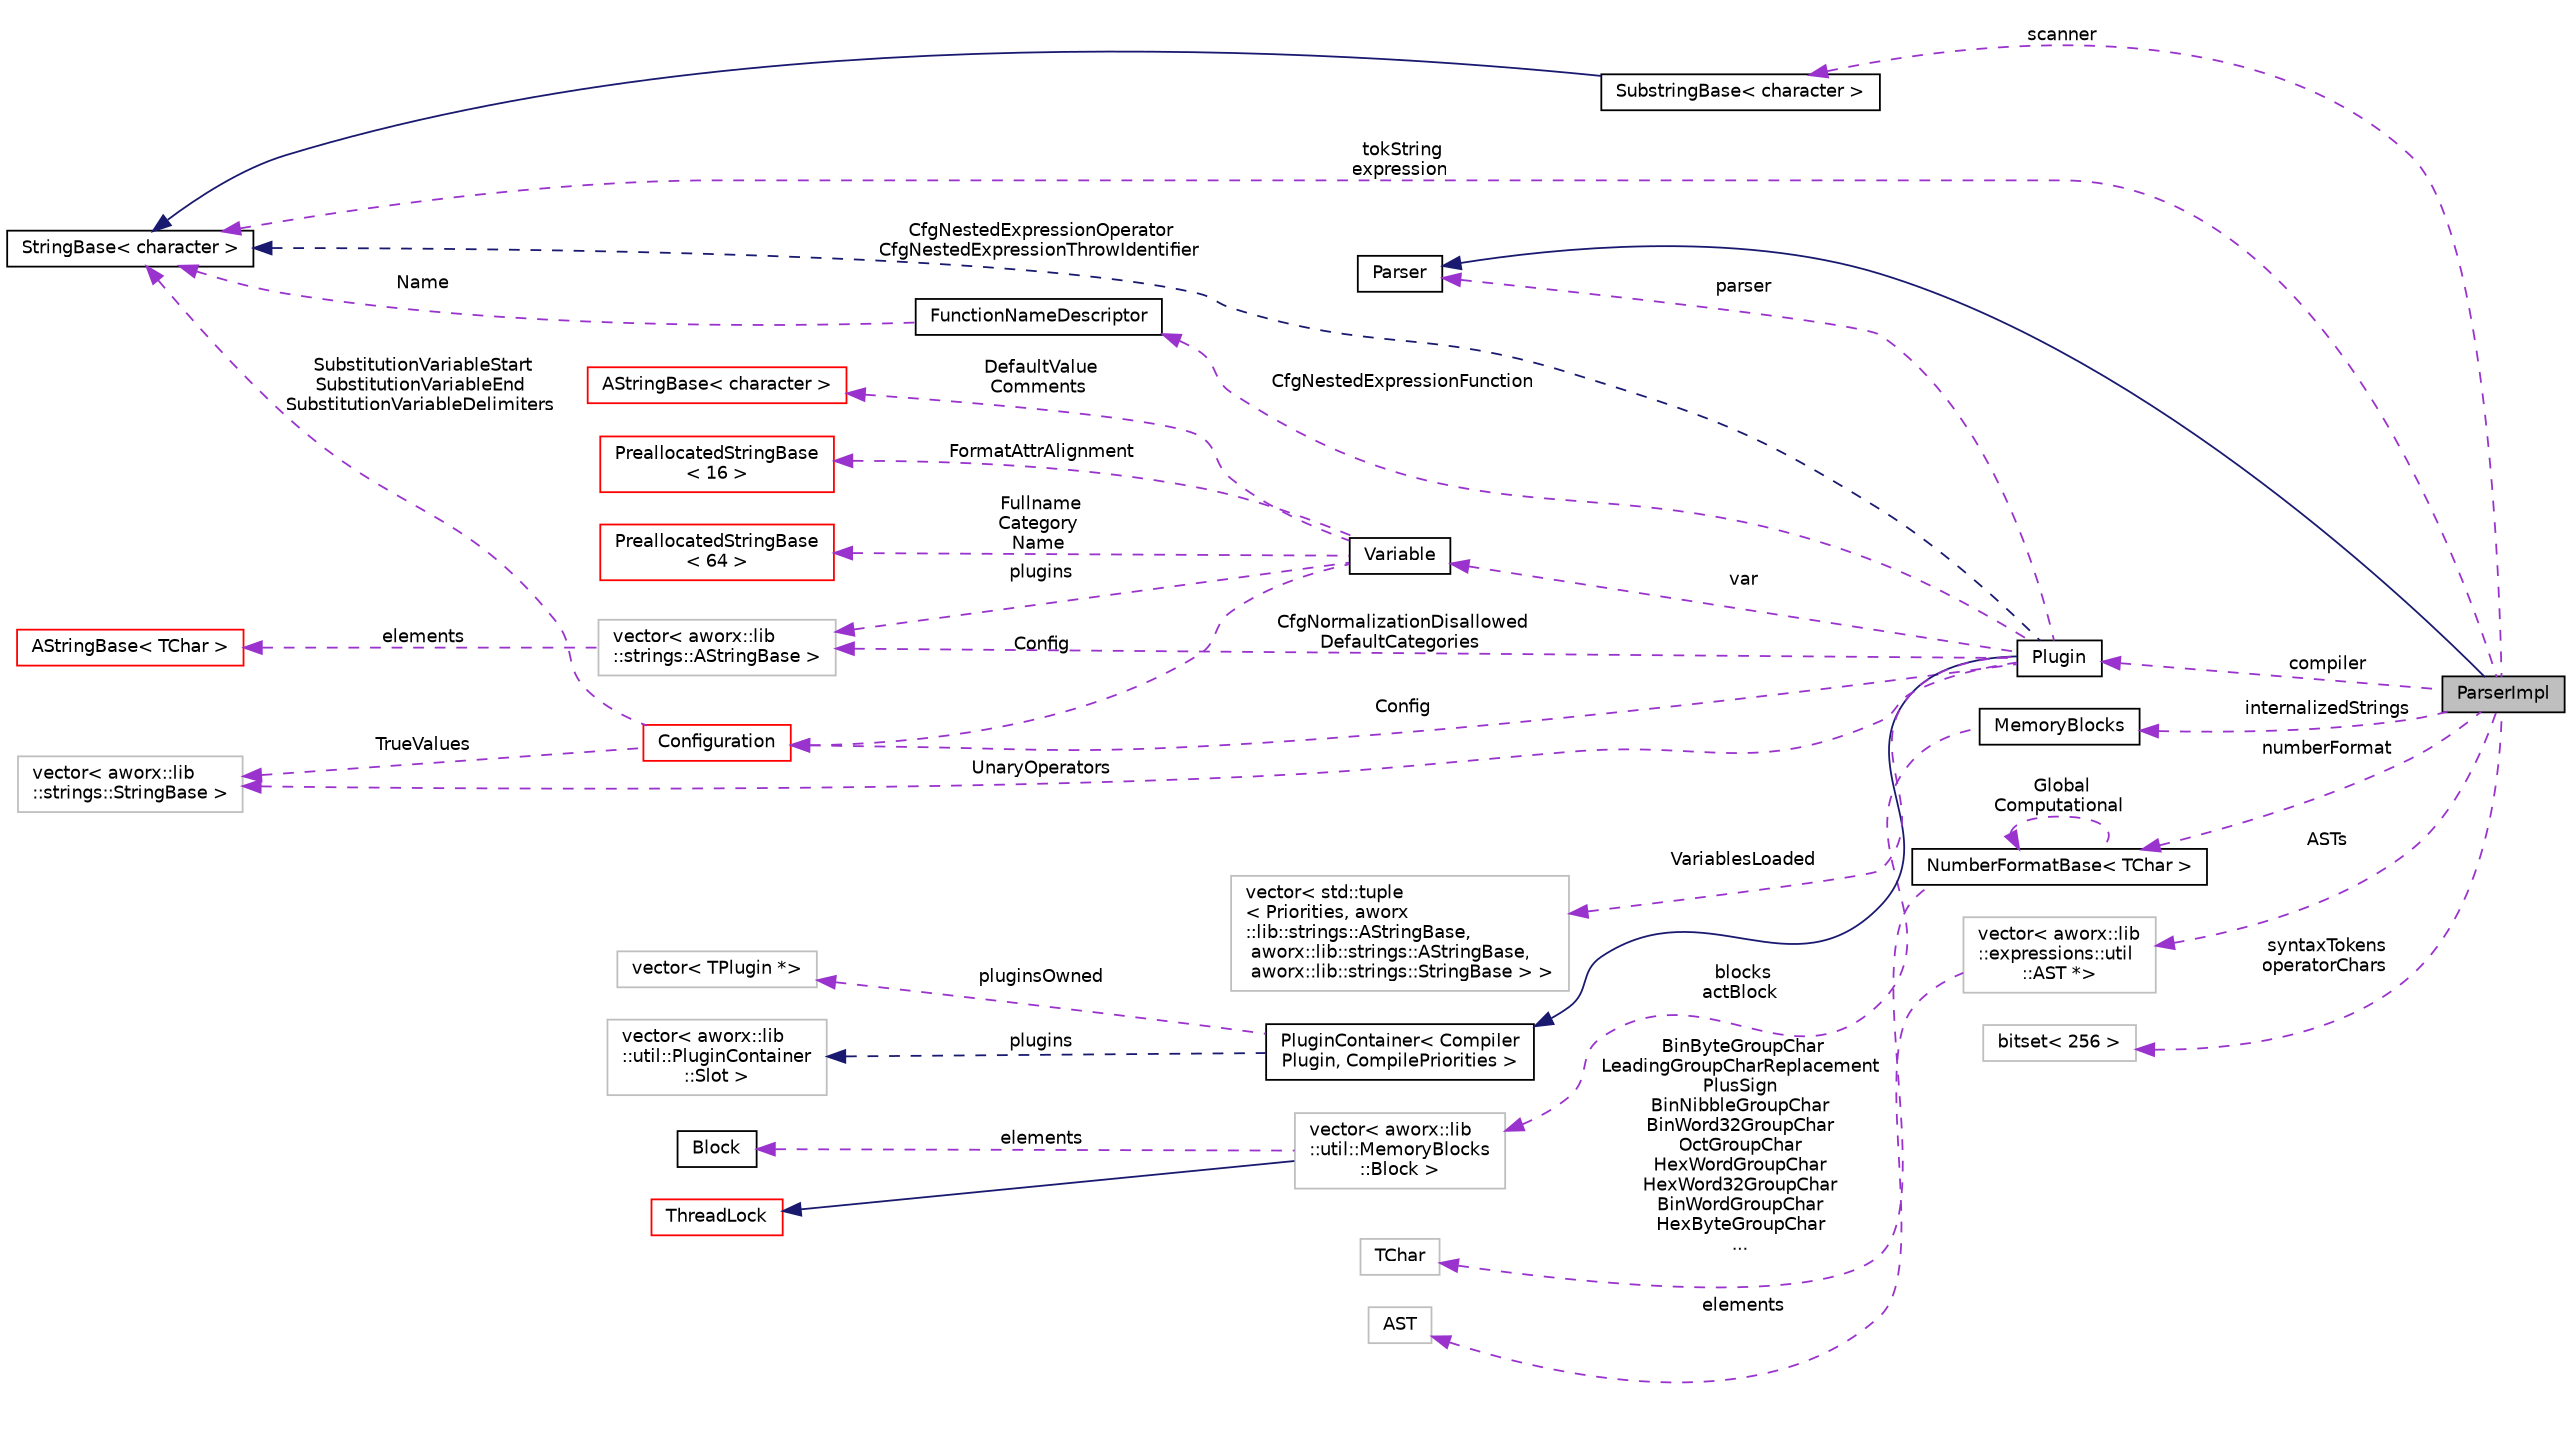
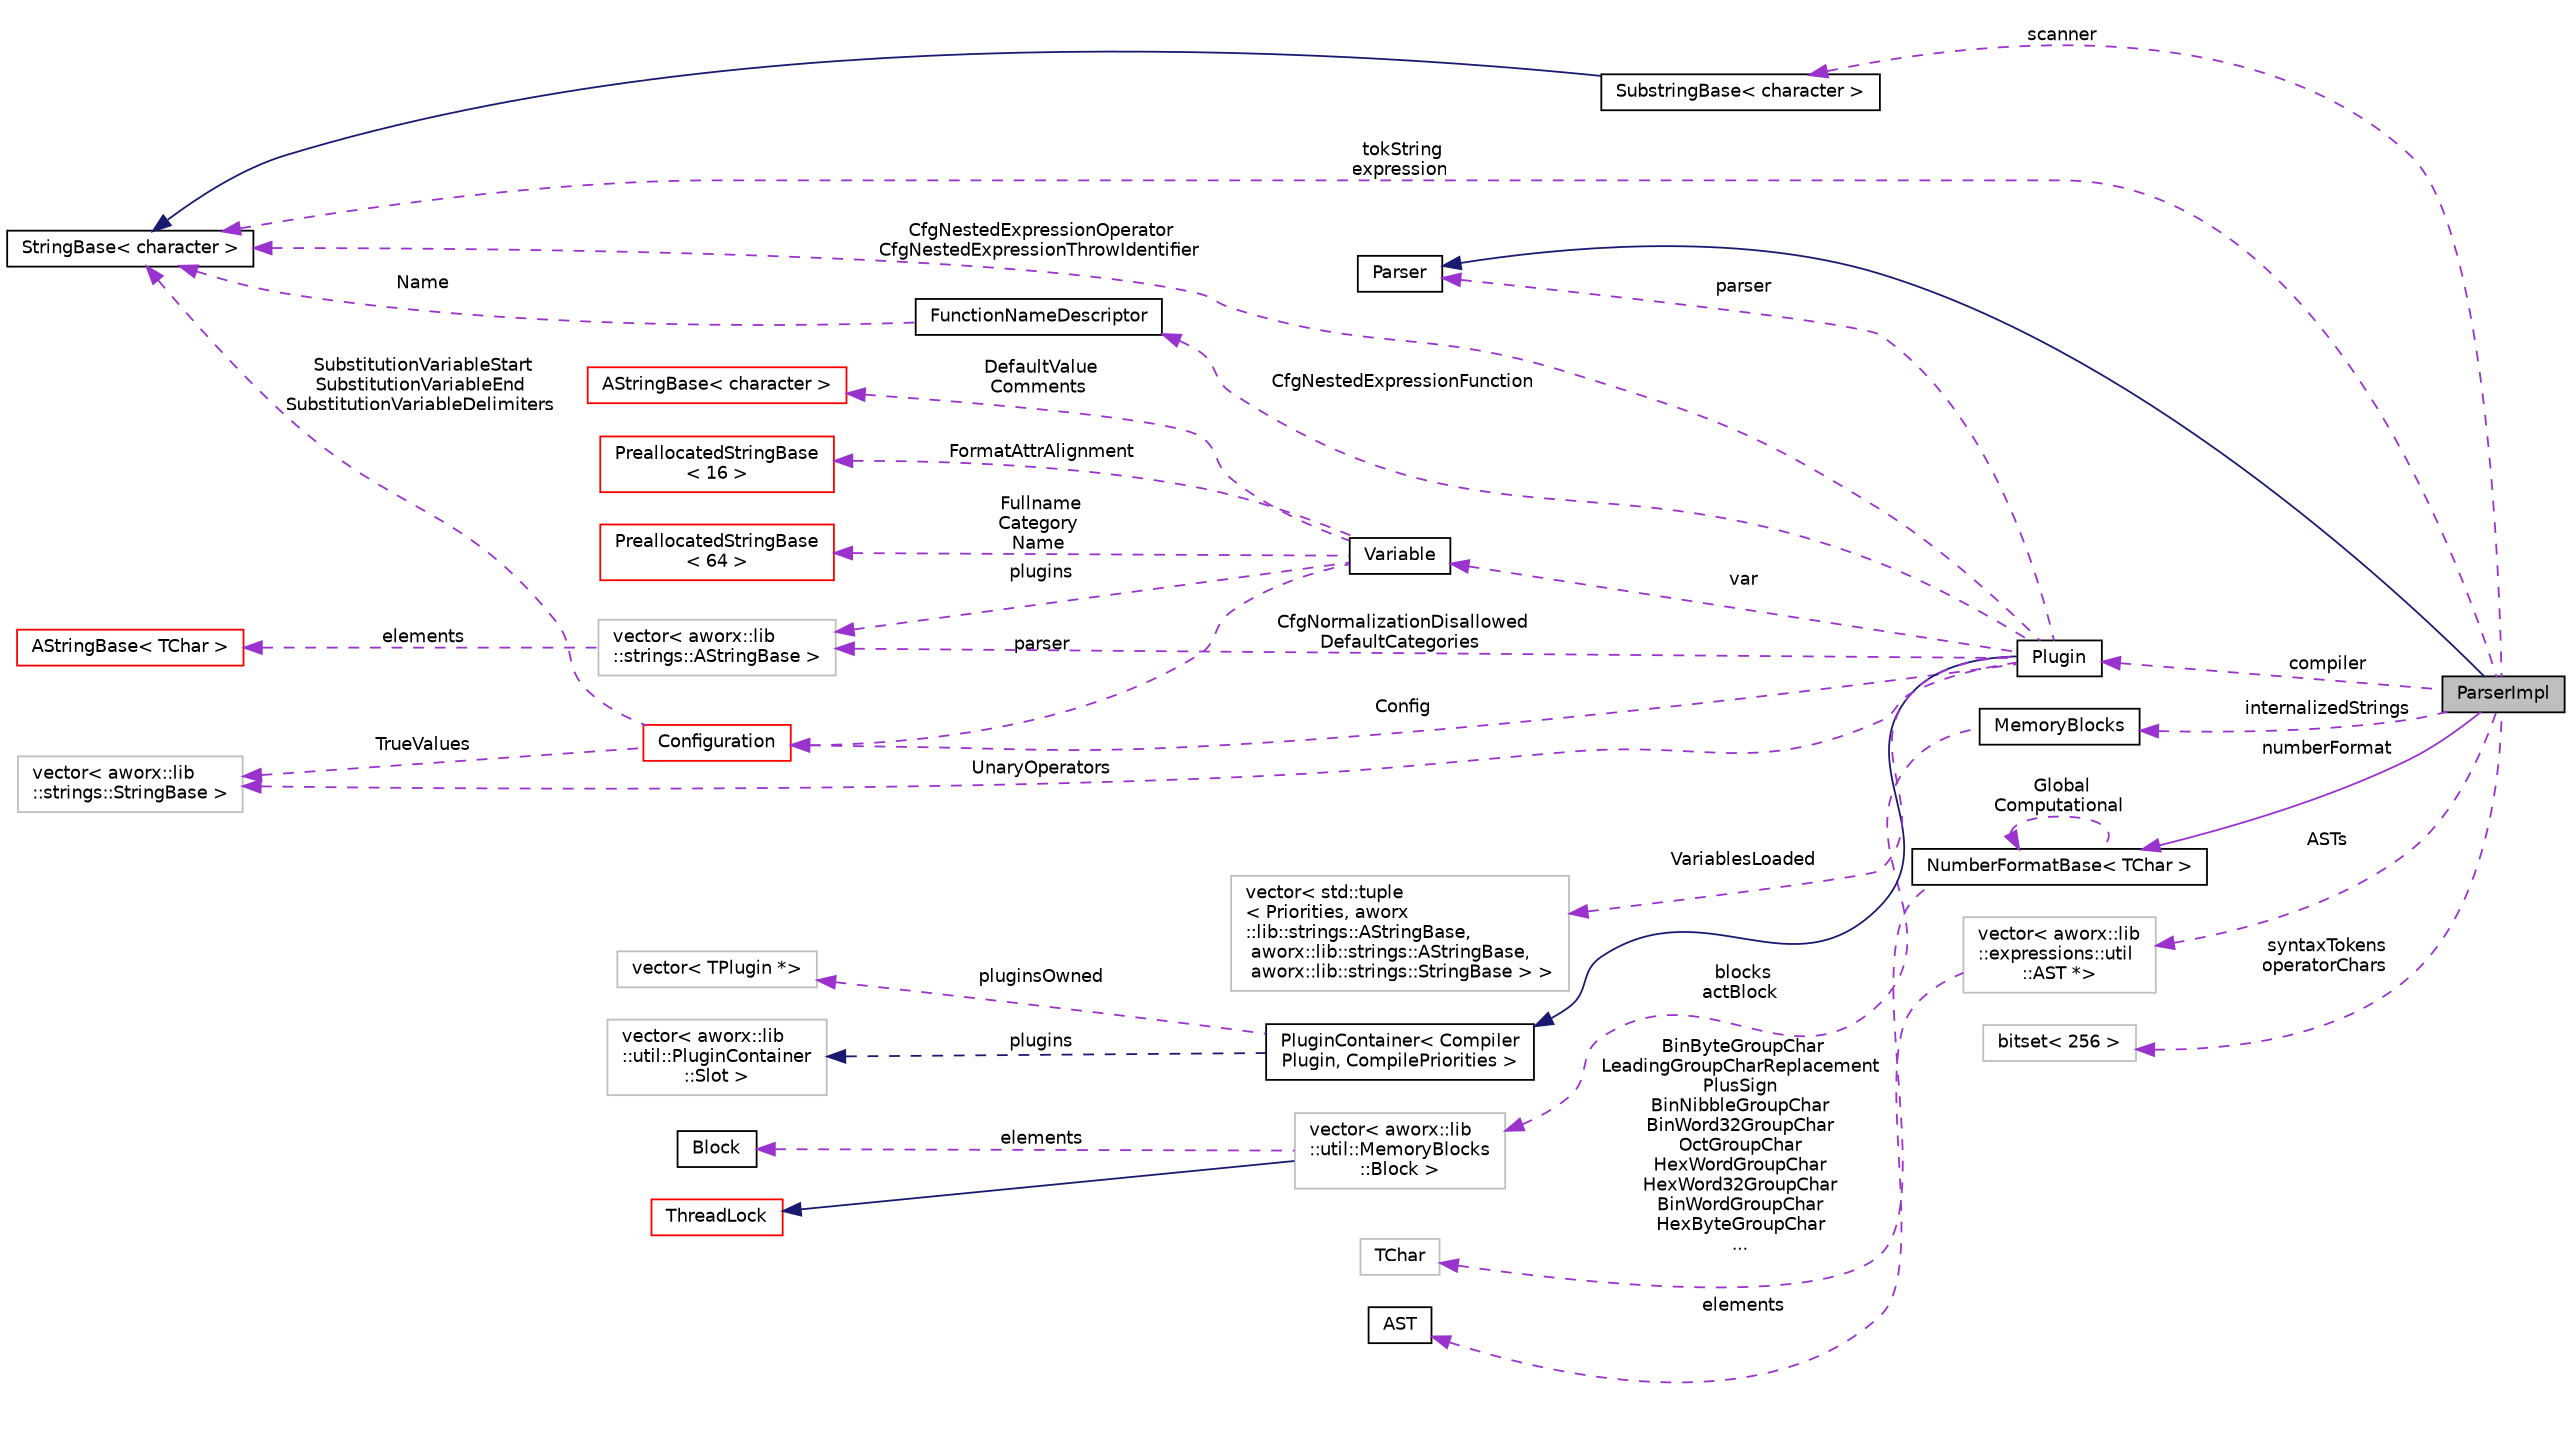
(1199, 294) -> (1199, 294)
(1039, 645) -> (1039, 645)
(2327, 794) -> (2327, 794)
(1400, 1325) -> (1400, 1325)
